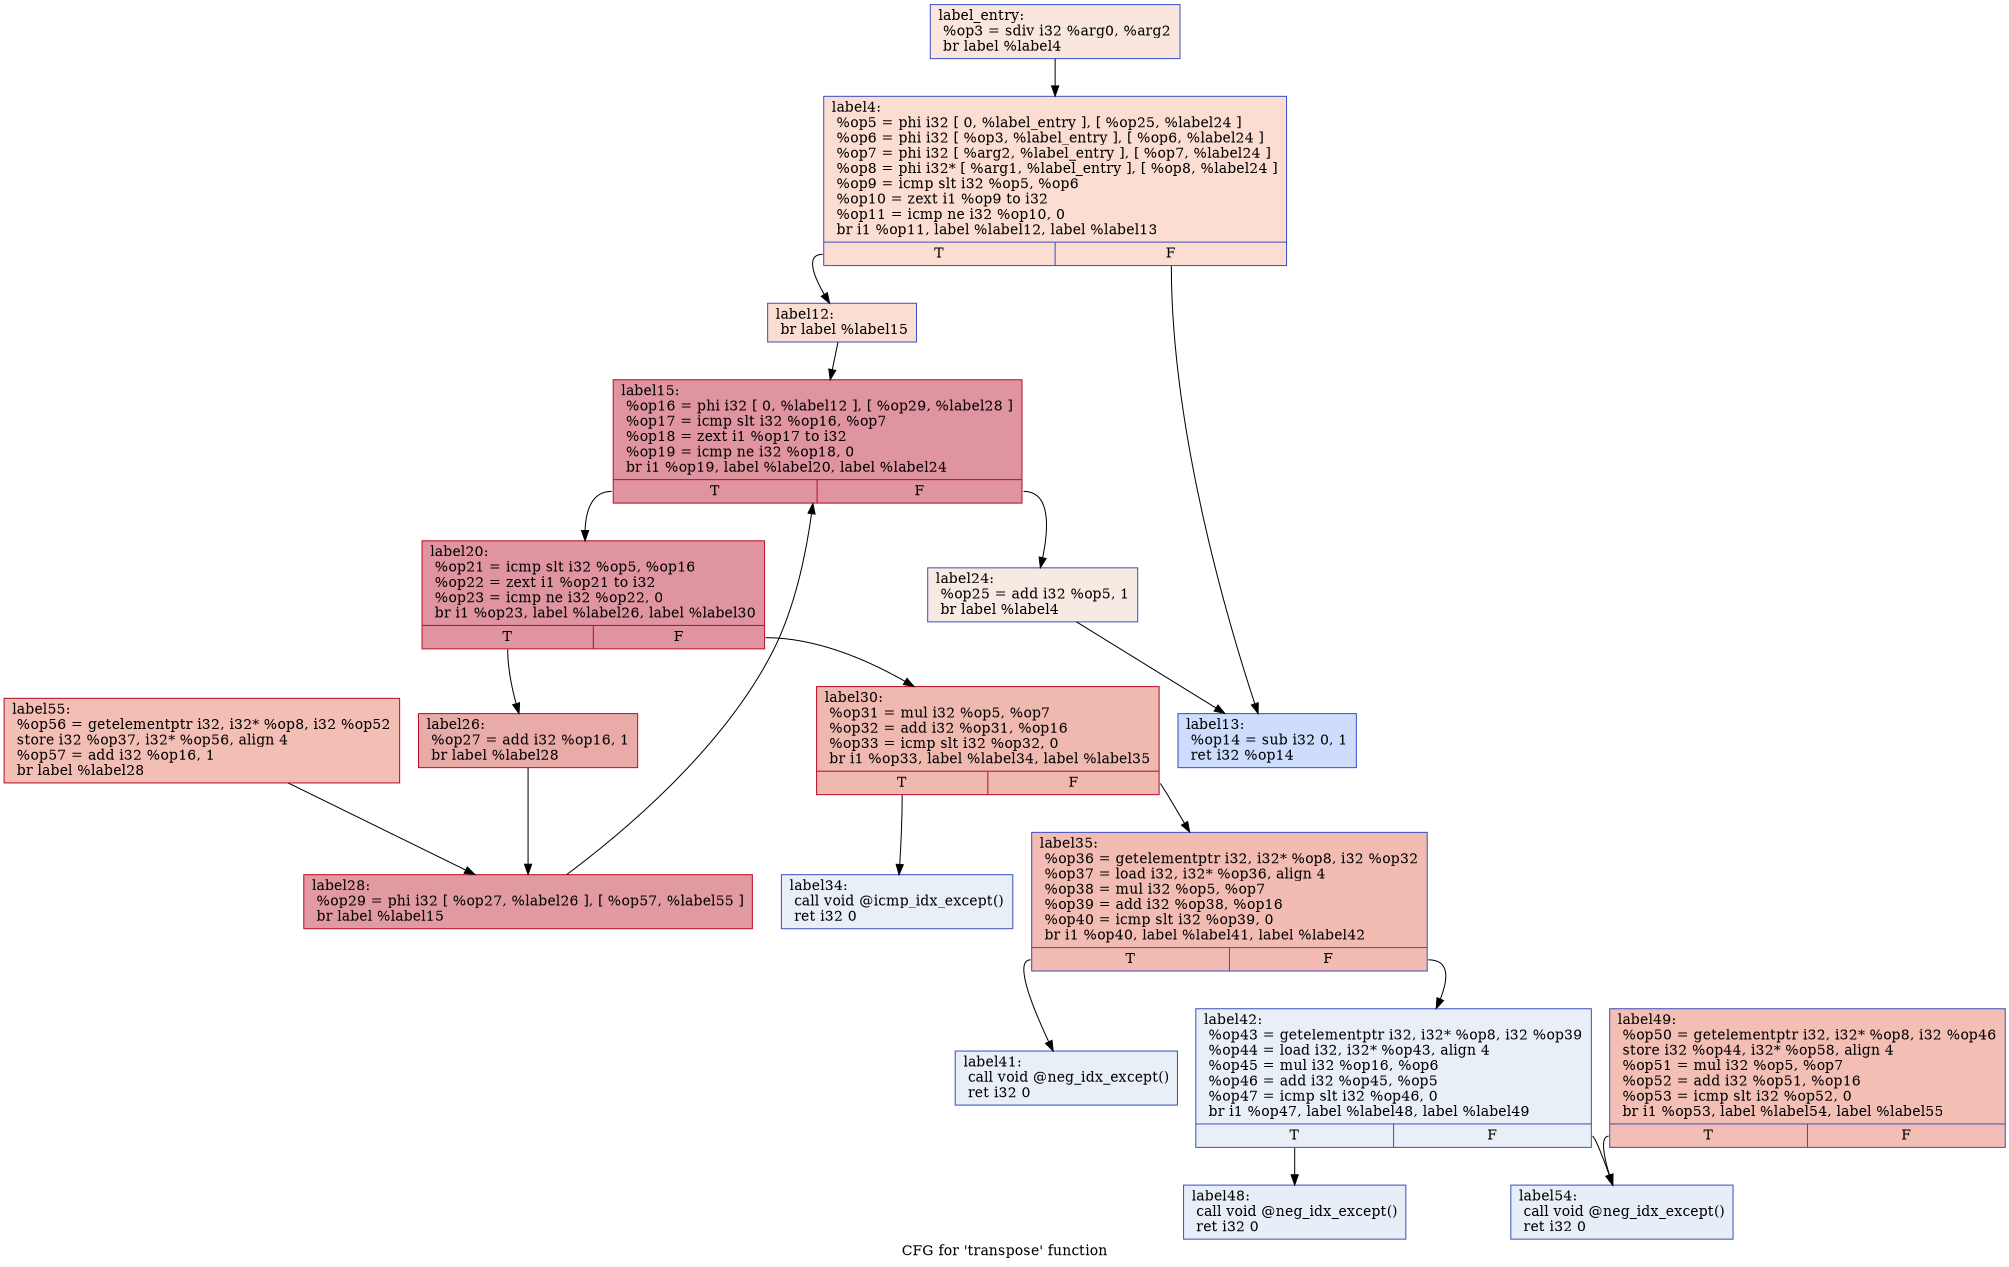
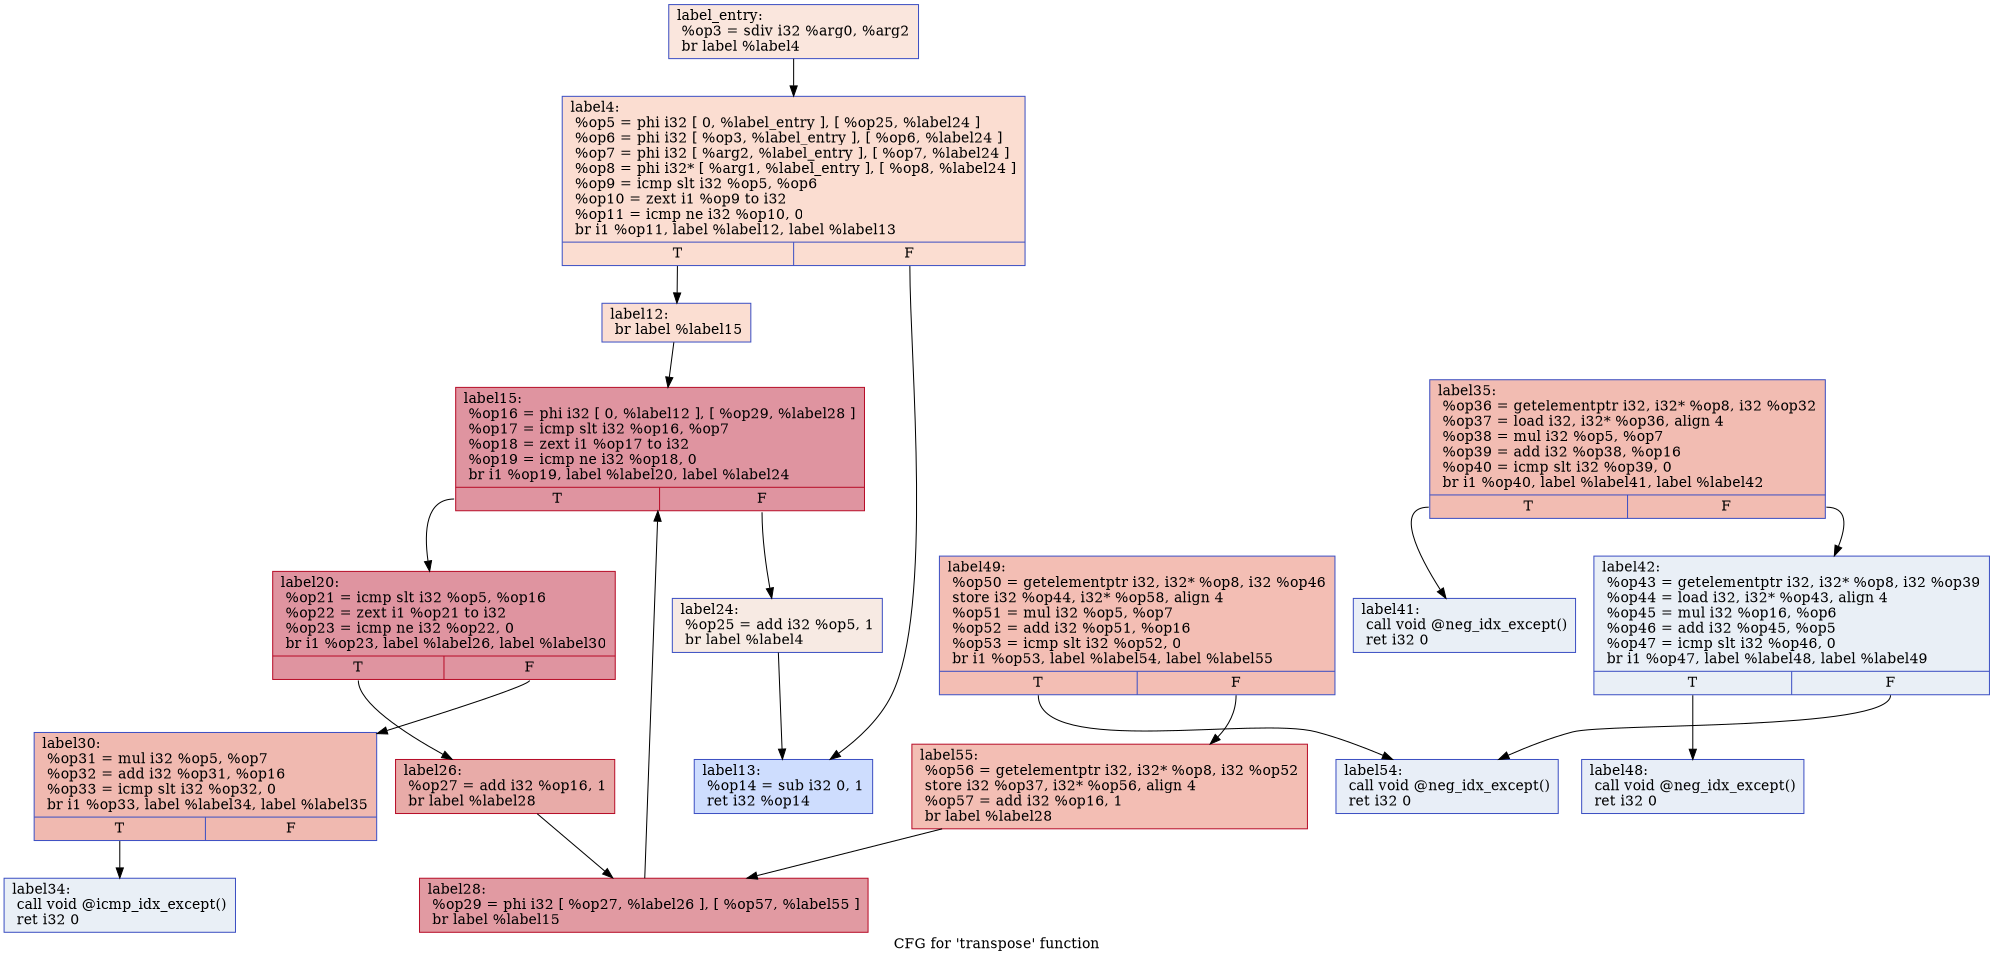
none -> (1231, 718)
(988, 741) -> (205, 787)
(1173, 803) -> none
